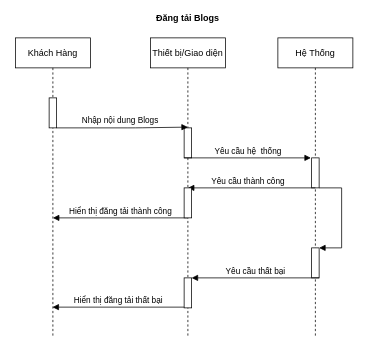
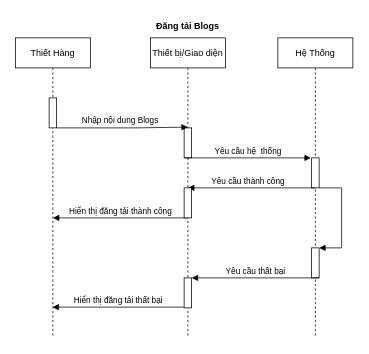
(188, 18) -> (188, 25)
(53, 53) -> (53, 53)
